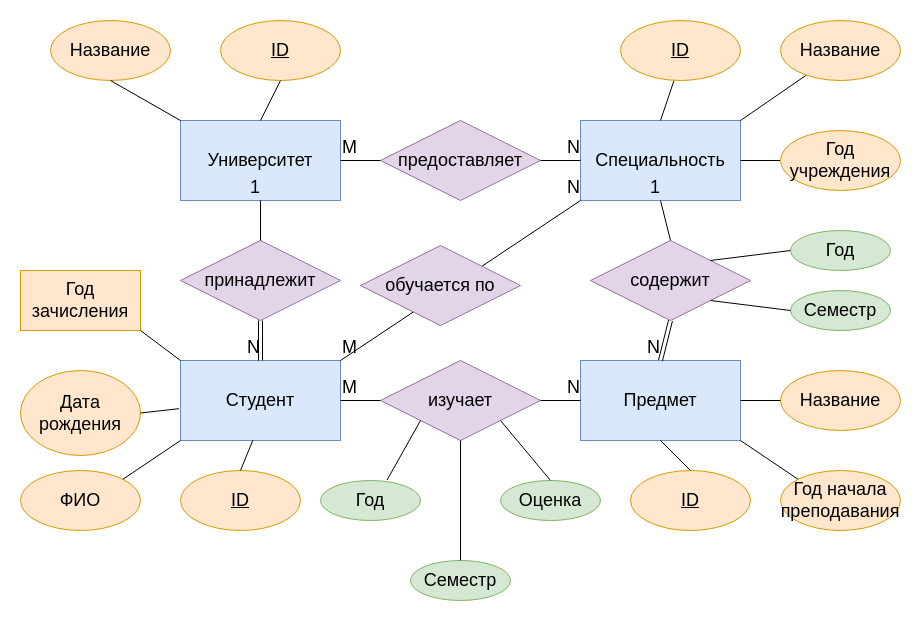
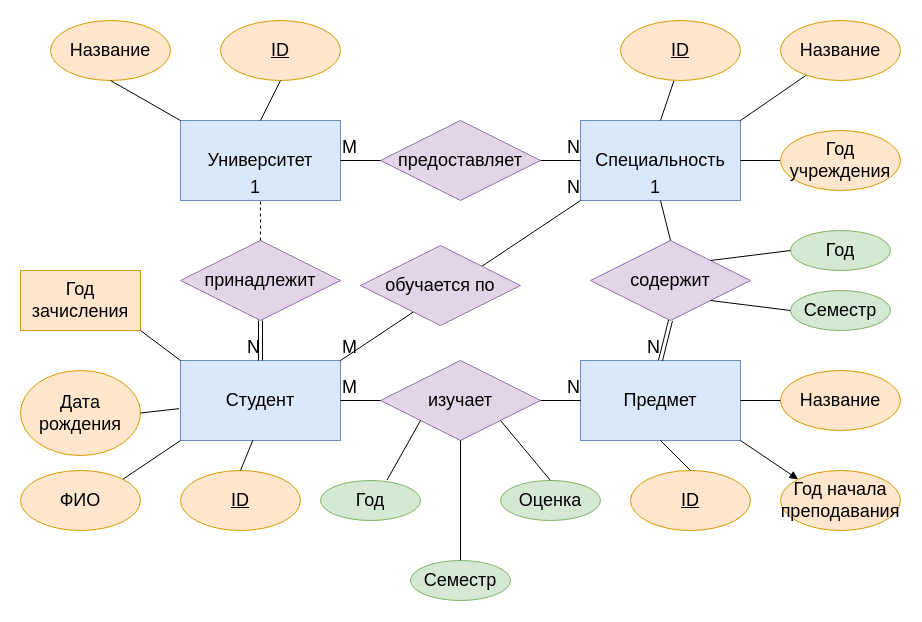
(261, 220) -> (261, 220)
(793, 476) -> (790, 474)
